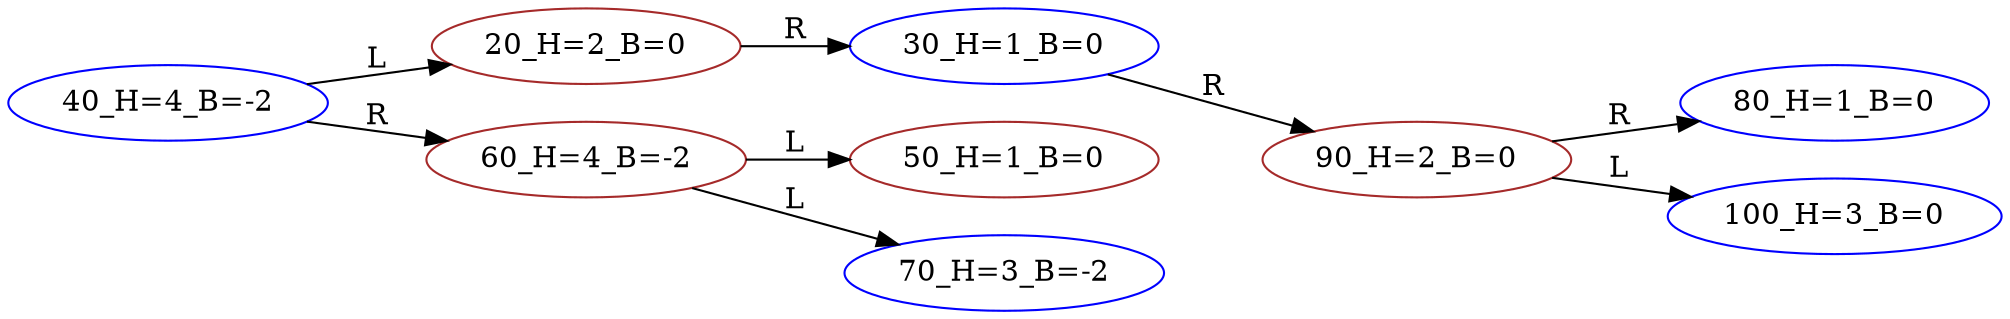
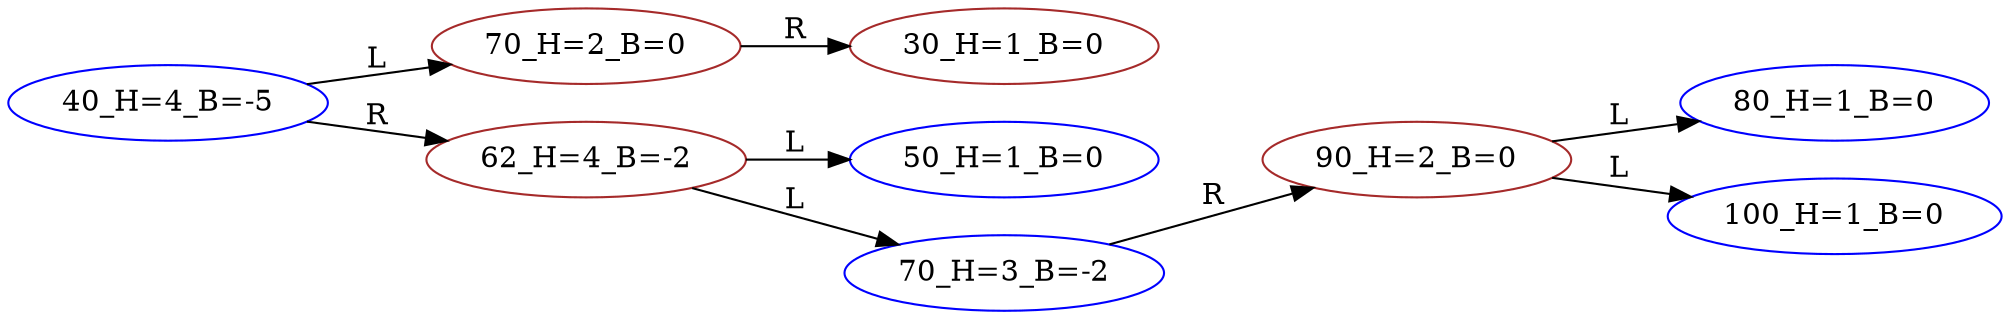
(586, 46) -> (586, 46)
(1004, 46) -> (1004, 46)
(1200, 100) -> (1201, 219)
(168, 103) -> (168, 103)
(1619, 117) -> (1619, 117)
(586, 160) -> (586, 160)
(1004, 160) -> (1004, 160)
(1835, 216) -> (1835, 216)
